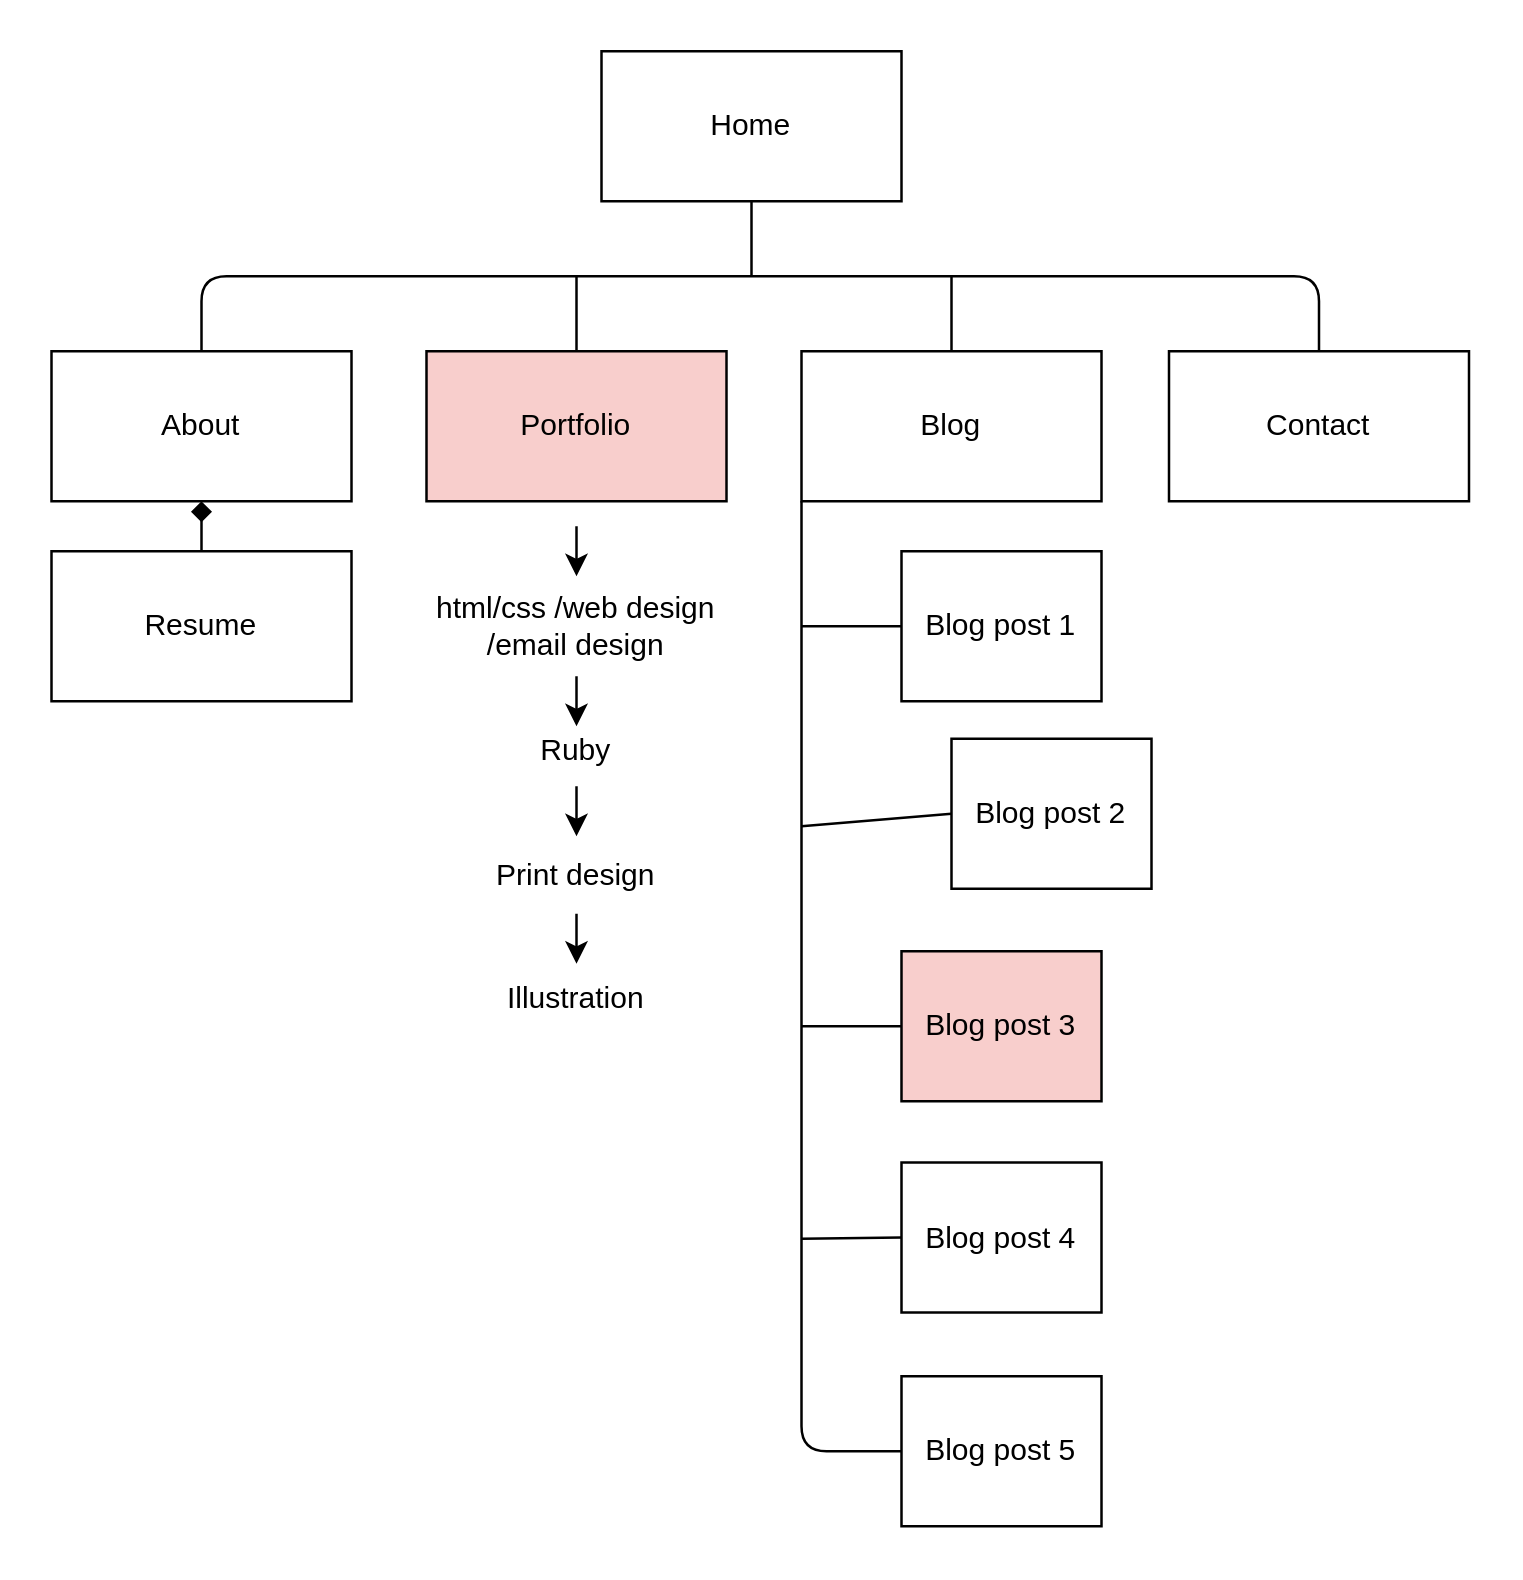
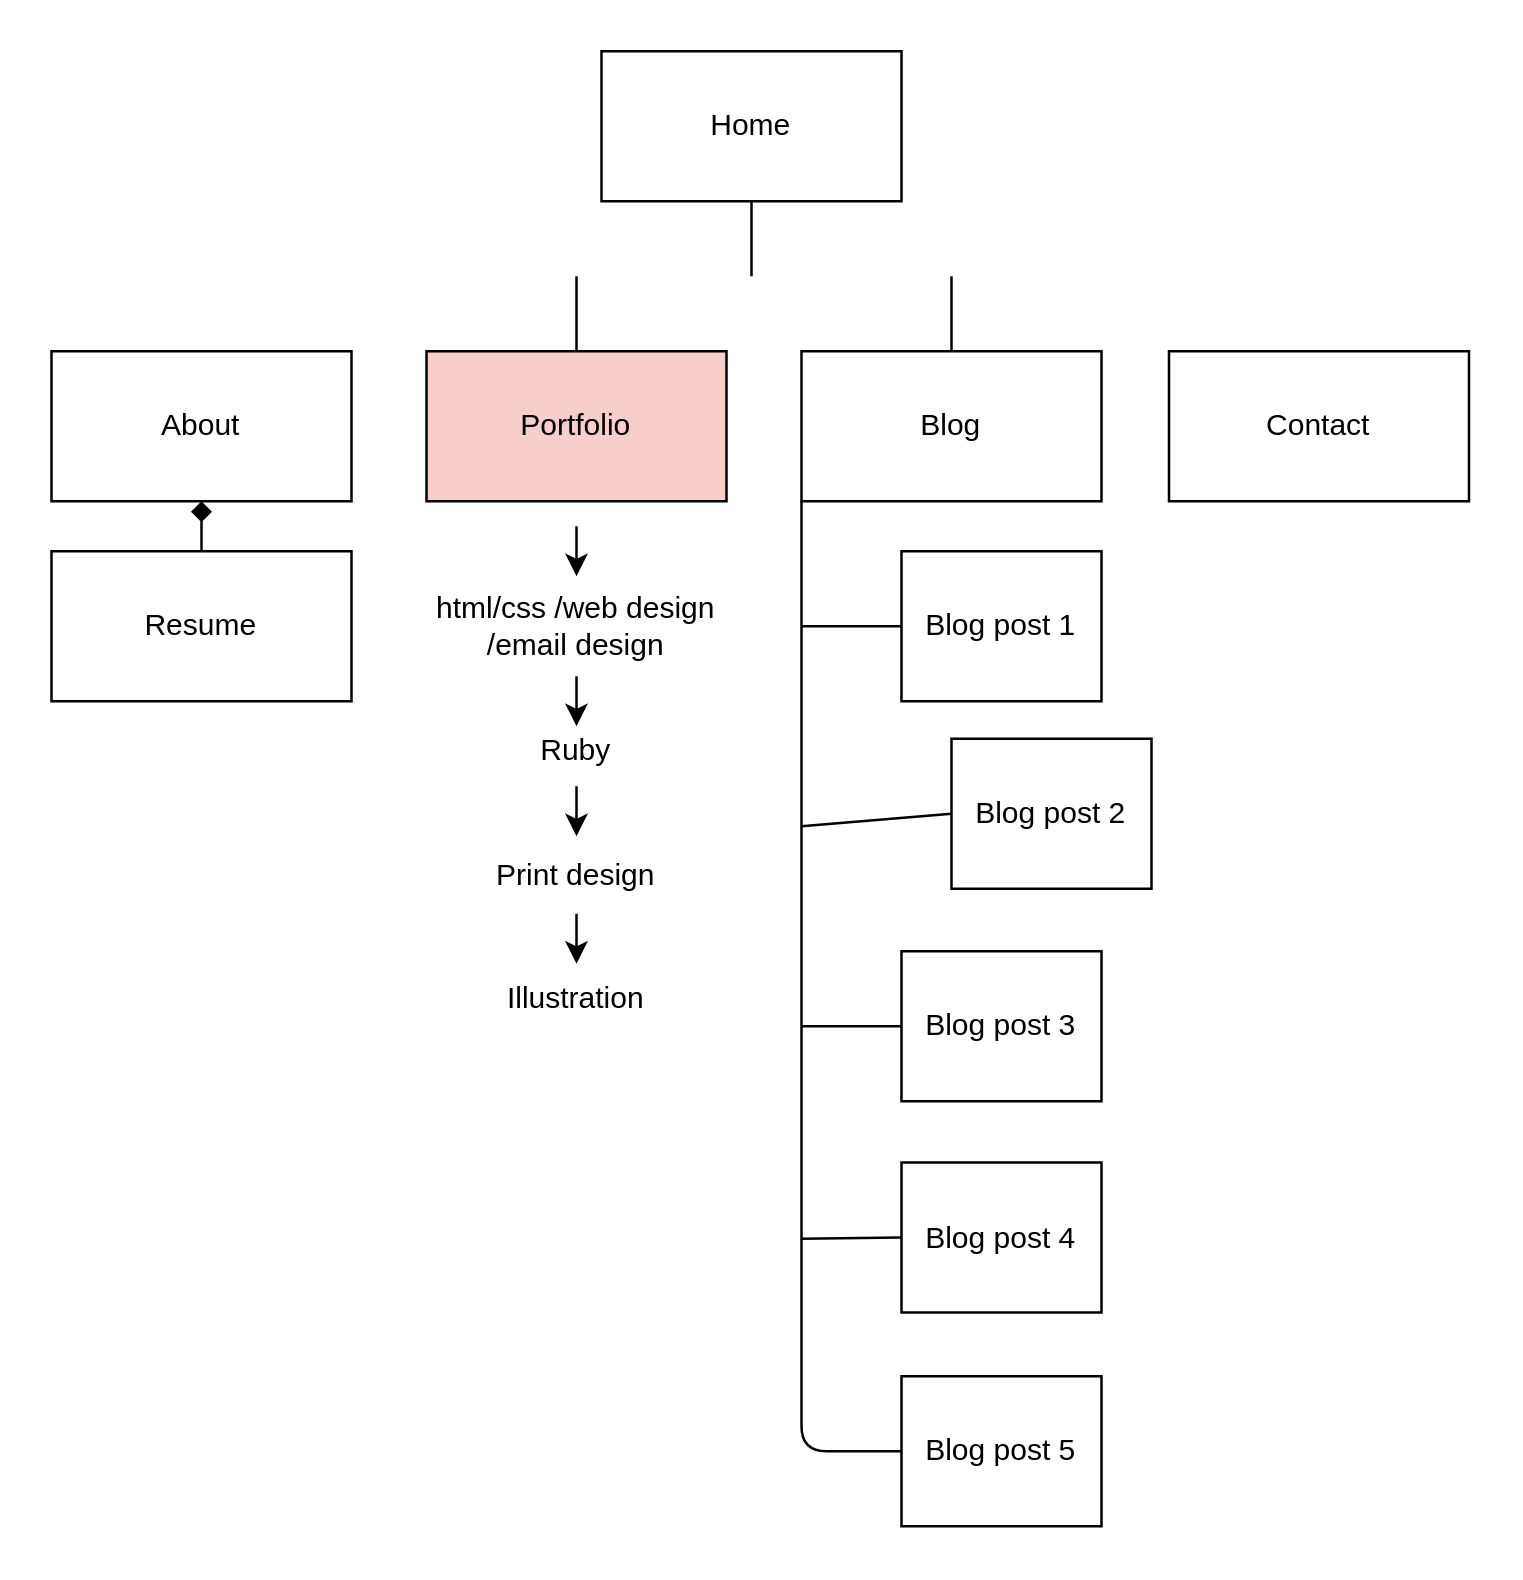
(356, 276) -> none
(1001, 1026) -> (1001, 1026)
